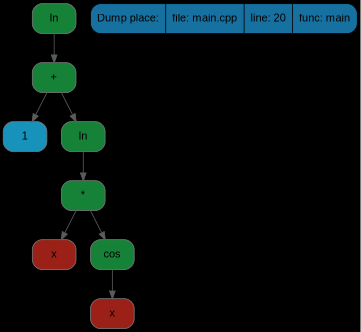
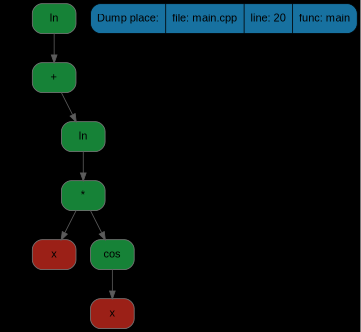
(25, 137) -> none
